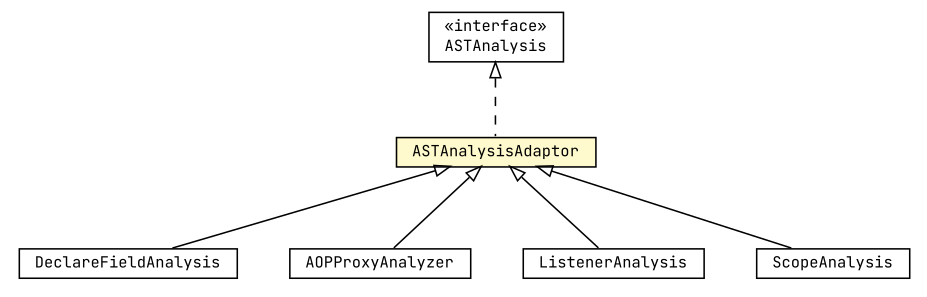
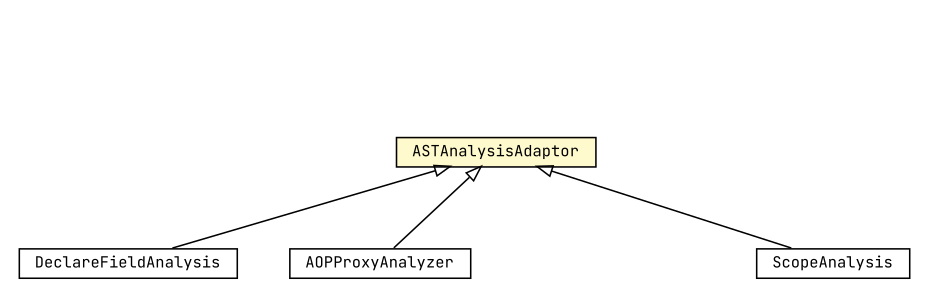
(495, 37) -> none
(613, 263) -> none
